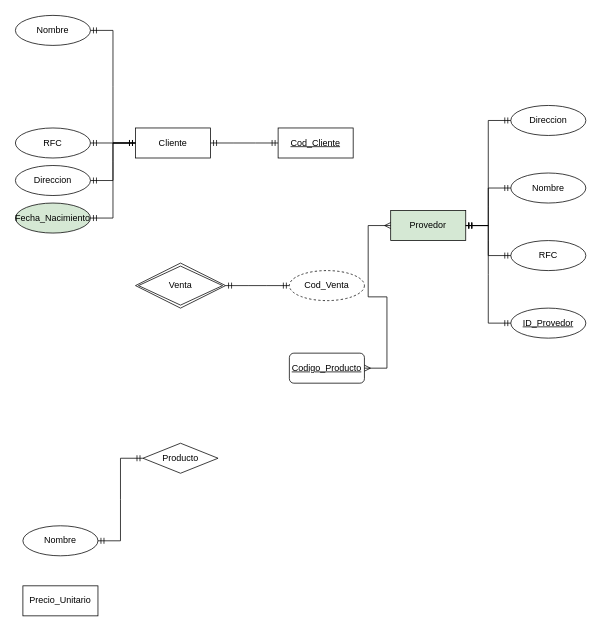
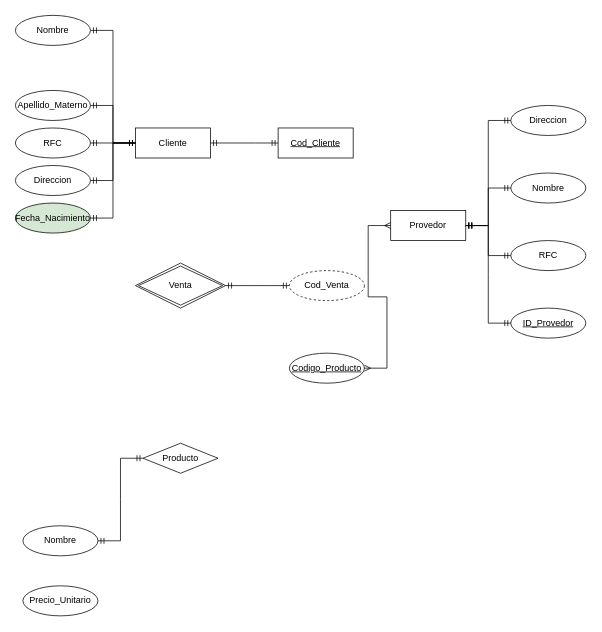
none -> (53, 105)
none -> (100, 105)
(428, 225) -> (428, 225)
(327, 368) -> (327, 368)
(60, 600) -> (60, 600)
